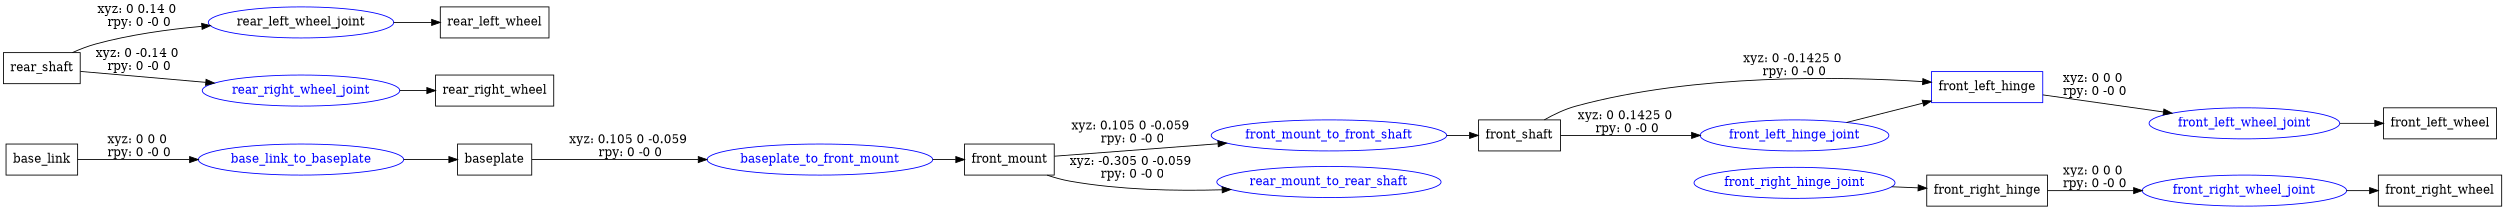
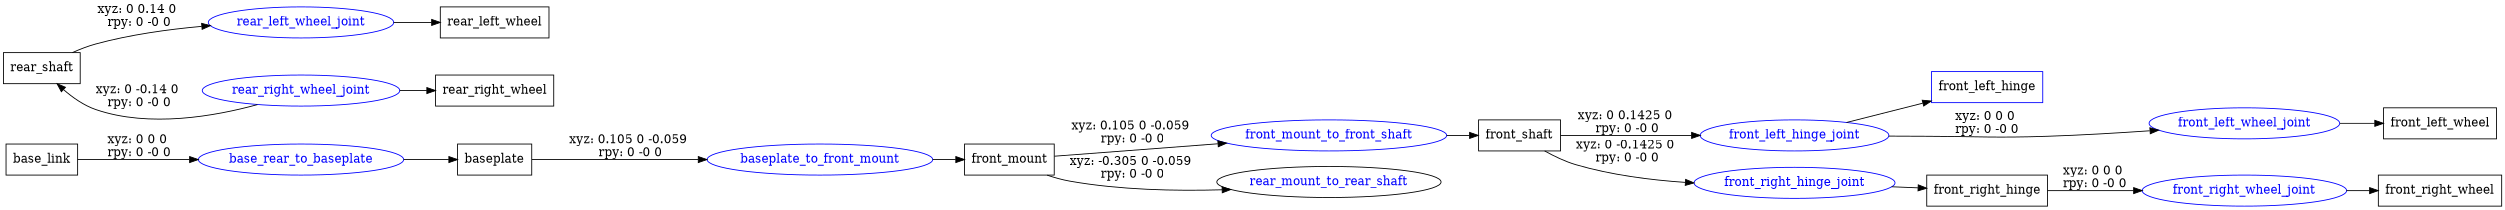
(301, 22) -> (301, 22)
(143, 77) -> (158, 119)
(1731, 82) -> (1613, 174)
(2103, 103) -> (2019, 137)
(301, 160) -> (301, 160)
(1329, 182) -> (1329, 182)
